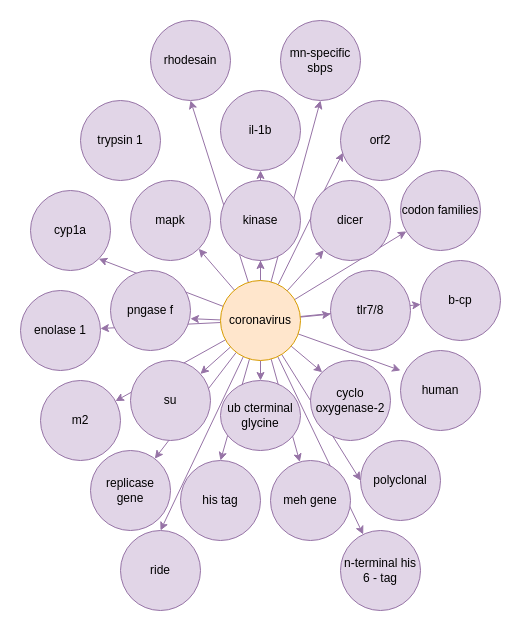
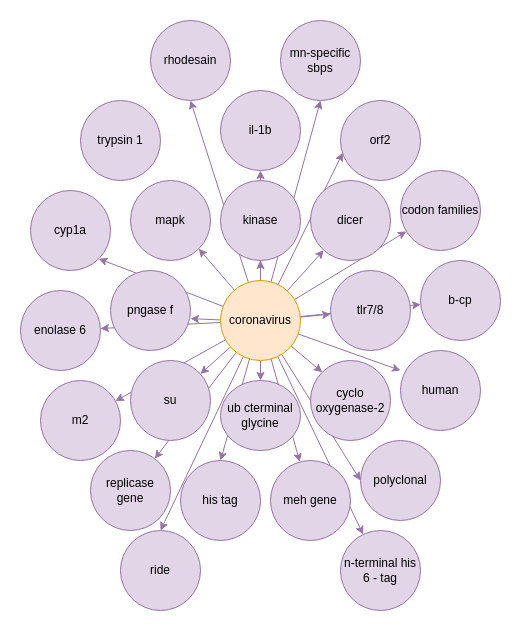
(61, 331) -> (61, 331)
